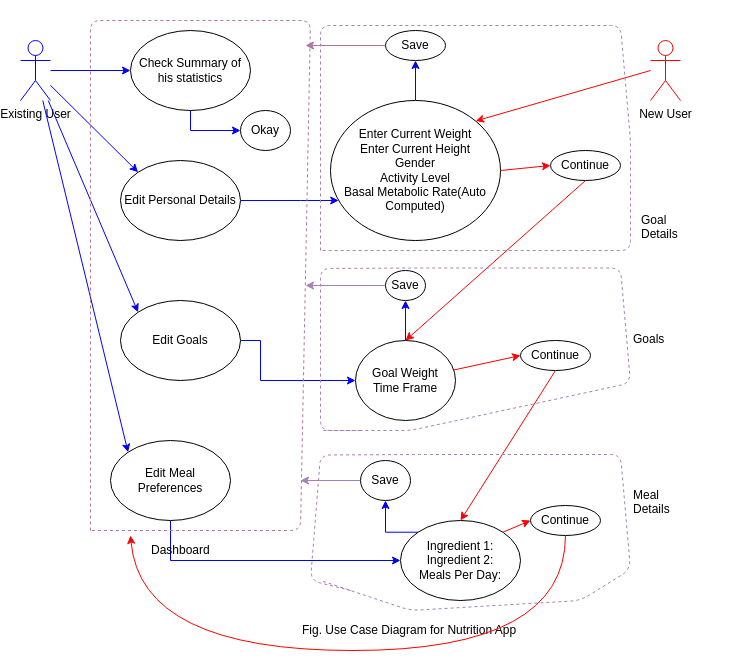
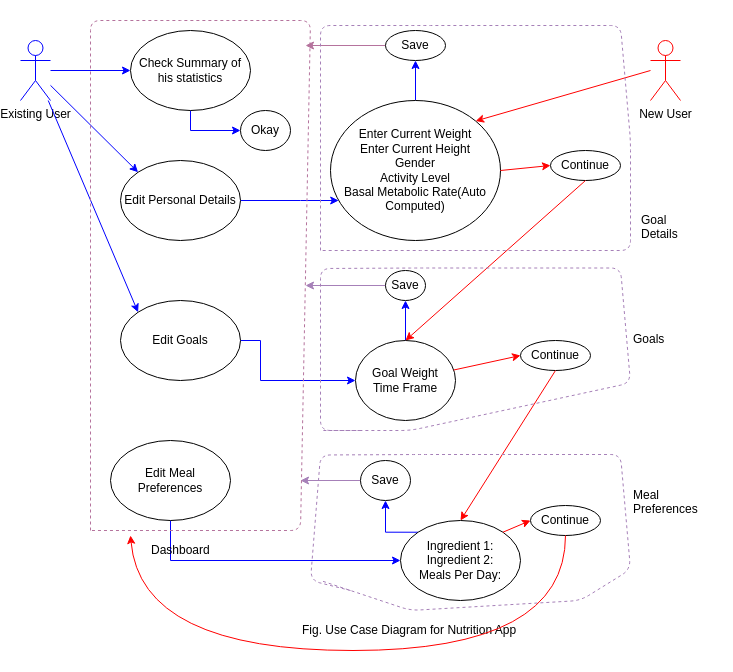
(65, 194) -> none
(654, 503) -> (670, 503)
